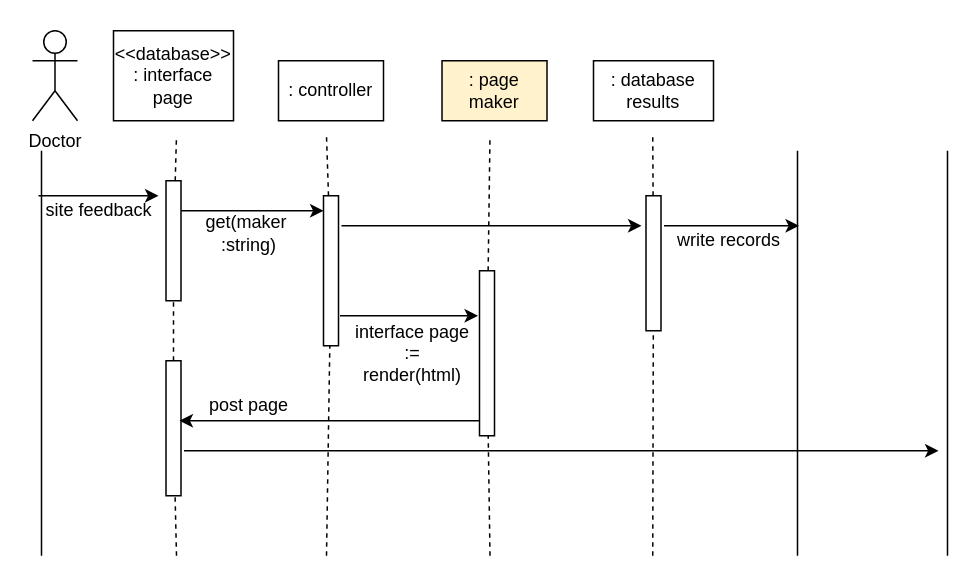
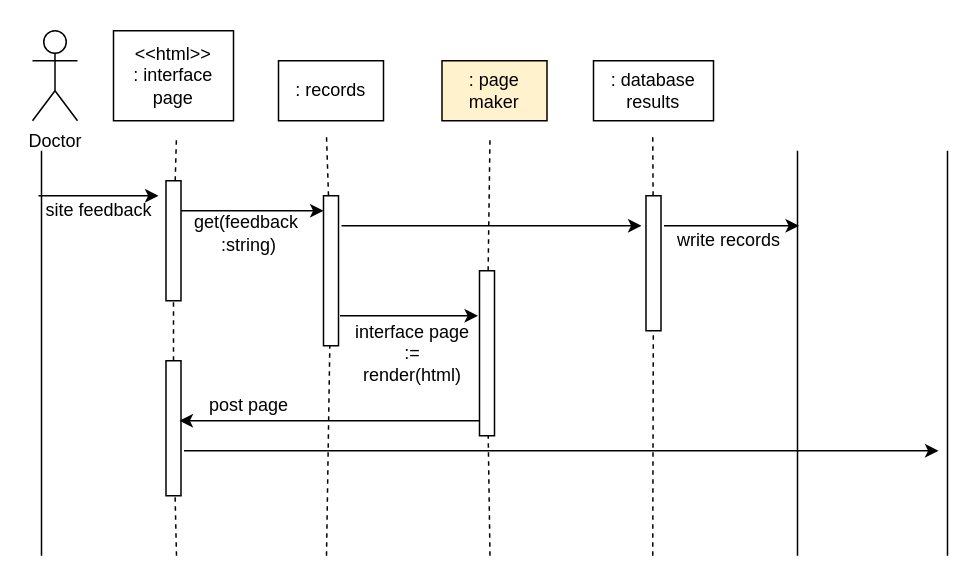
(173, 76) -> (173, 76)
(331, 91) -> (331, 91)
(249, 233) -> (249, 233)
